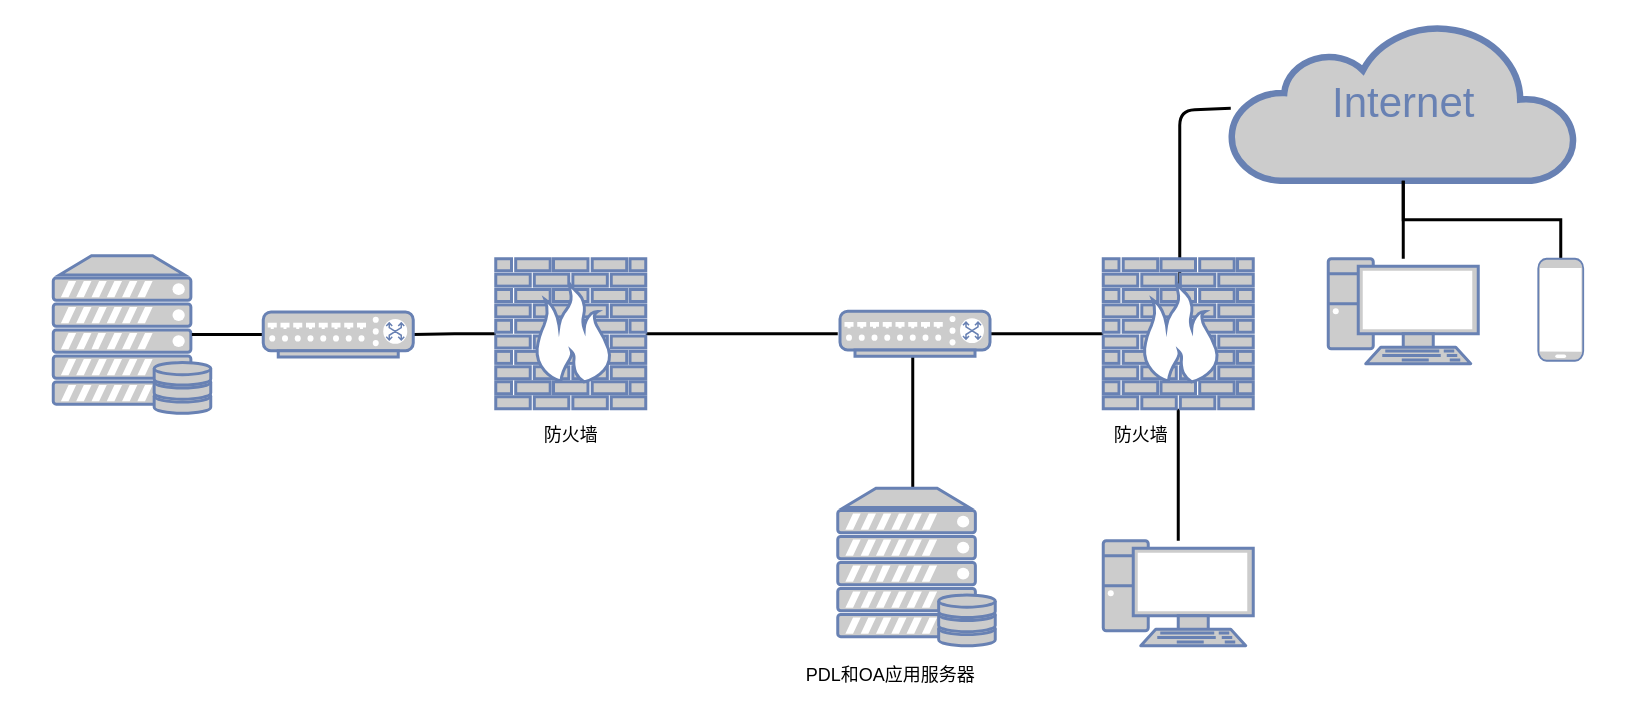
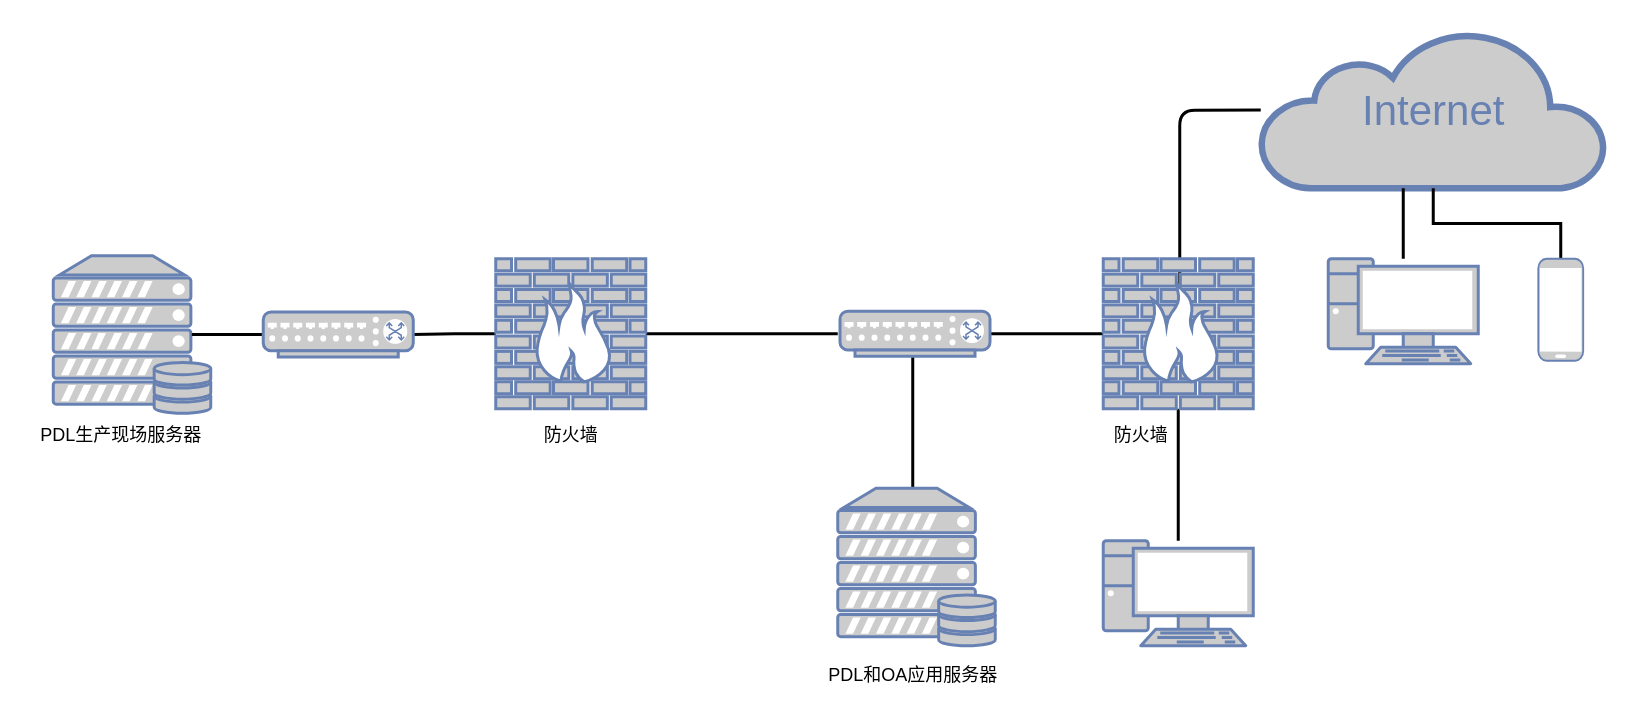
(1403, 102) -> (1433, 110)
none -> (121, 436)
(890, 676) -> (913, 676)
